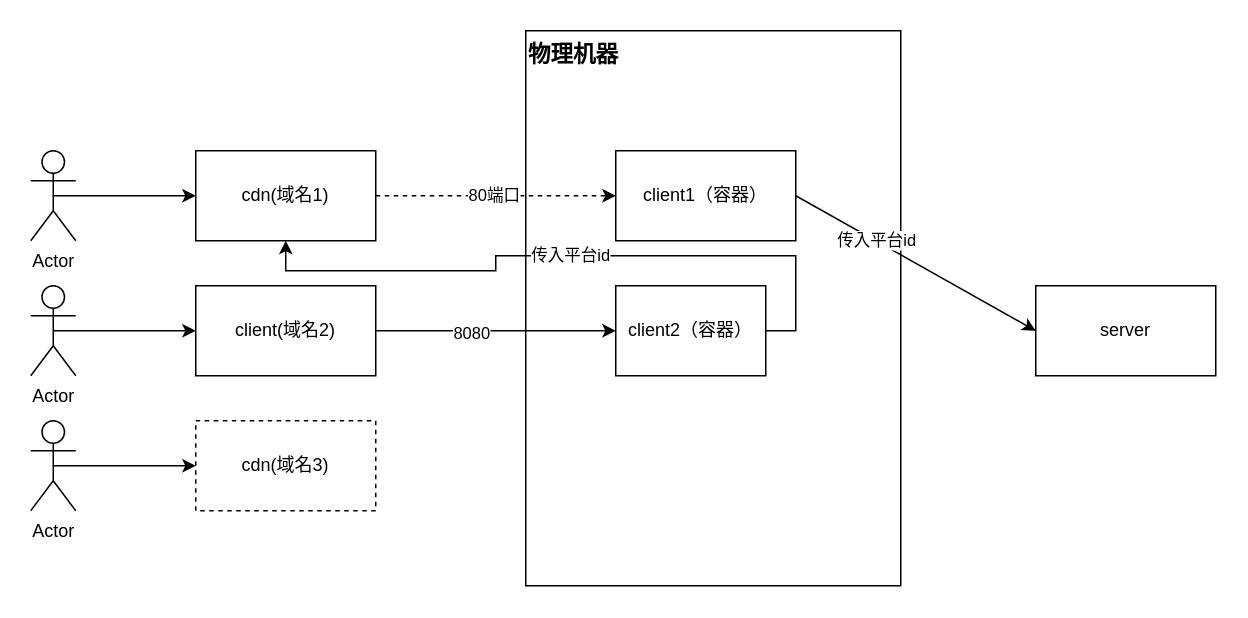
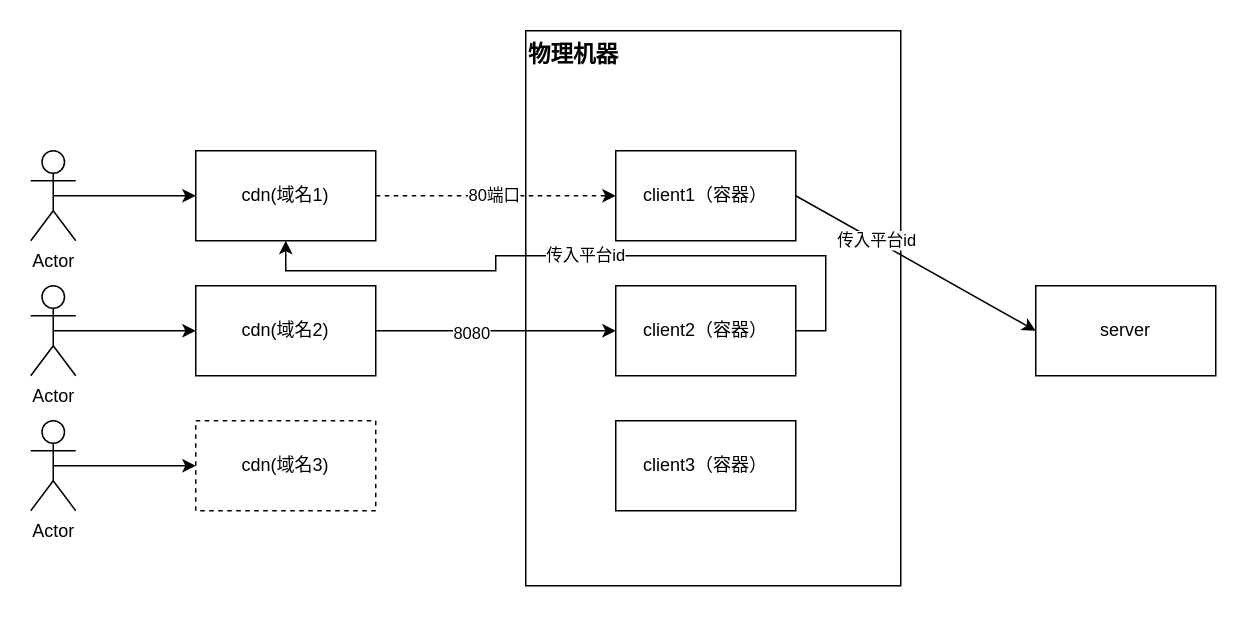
(286, 331) -> (286, 331)
(691, 331) -> (706, 331)
none -> (706, 466)
